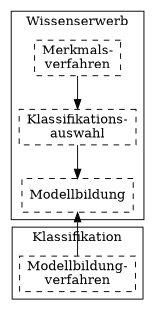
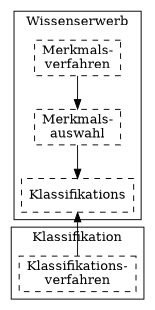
(78, 127) -> (78, 127)
(78, 195) -> (78, 195)
(78, 274) -> (78, 274)
